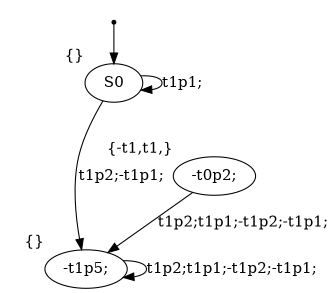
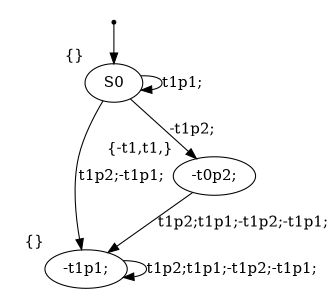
none -> (159, 125)
(86, 269) -> (86, 269)
